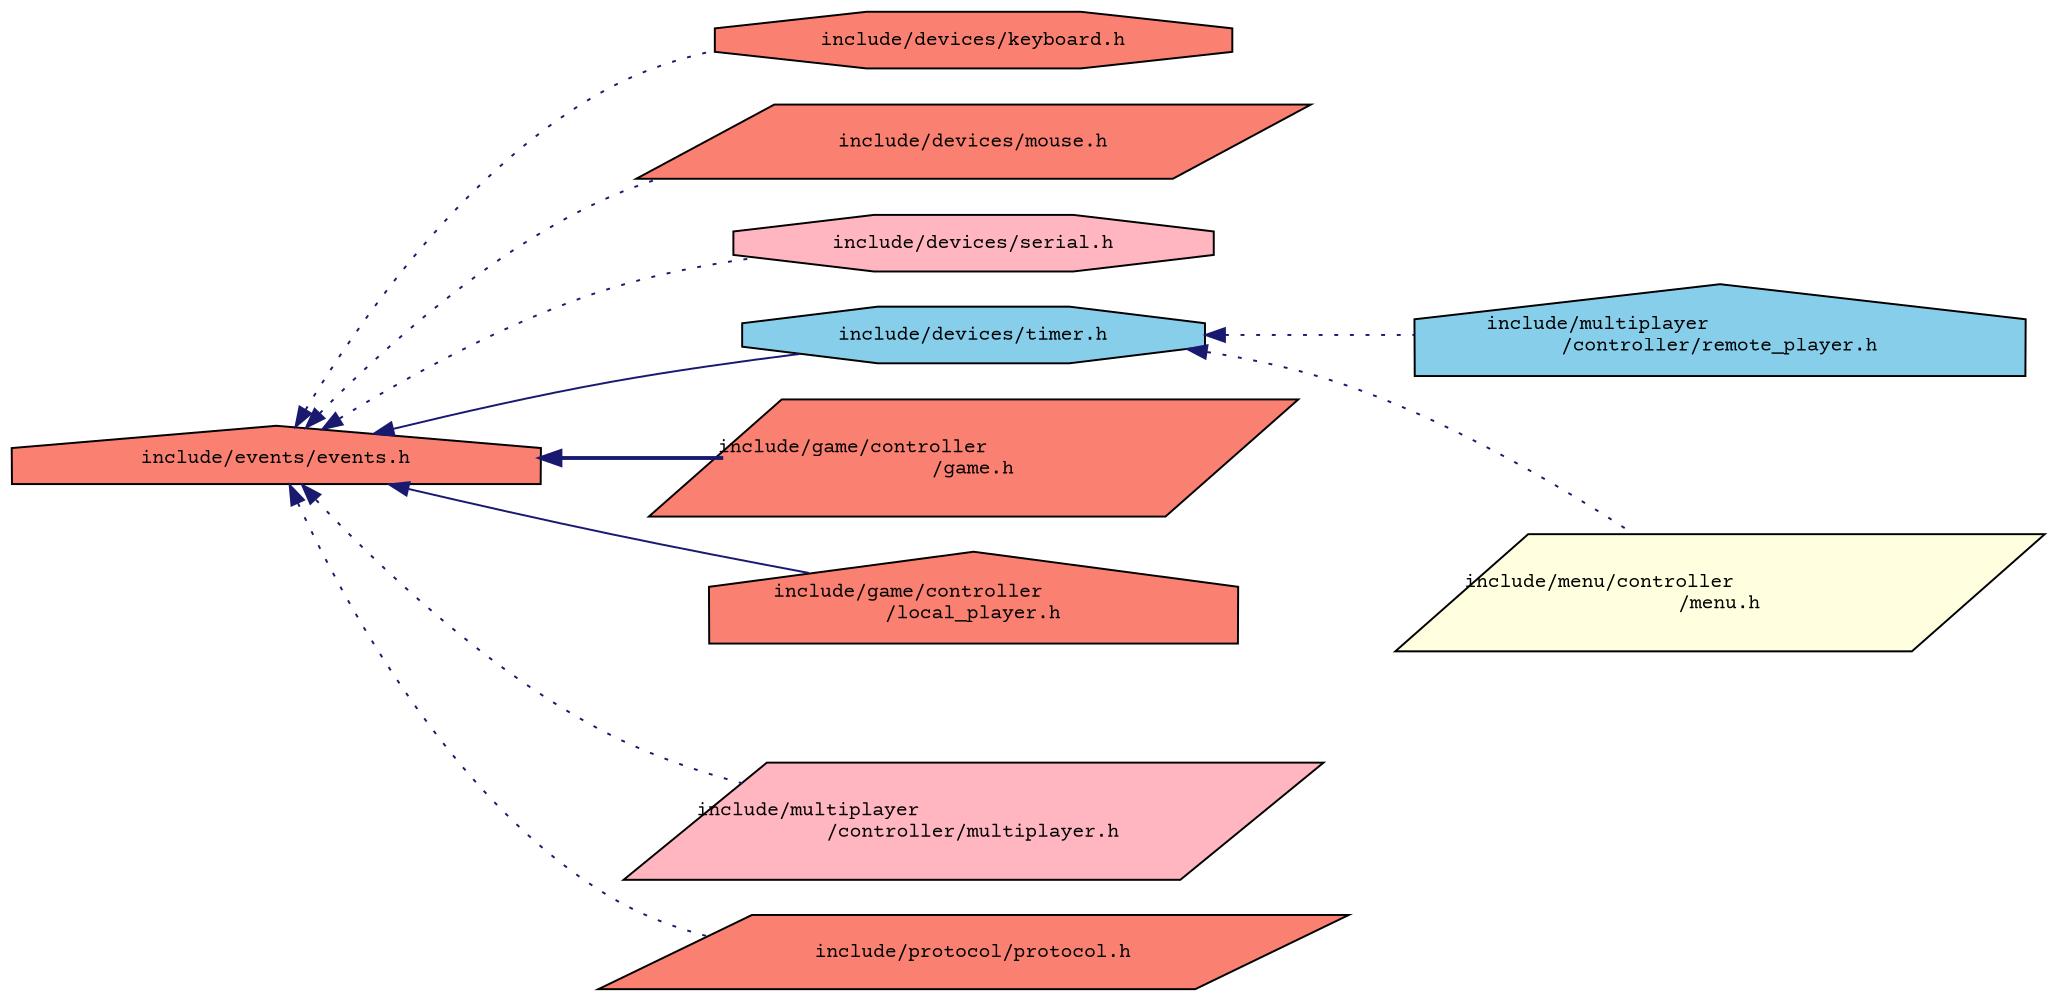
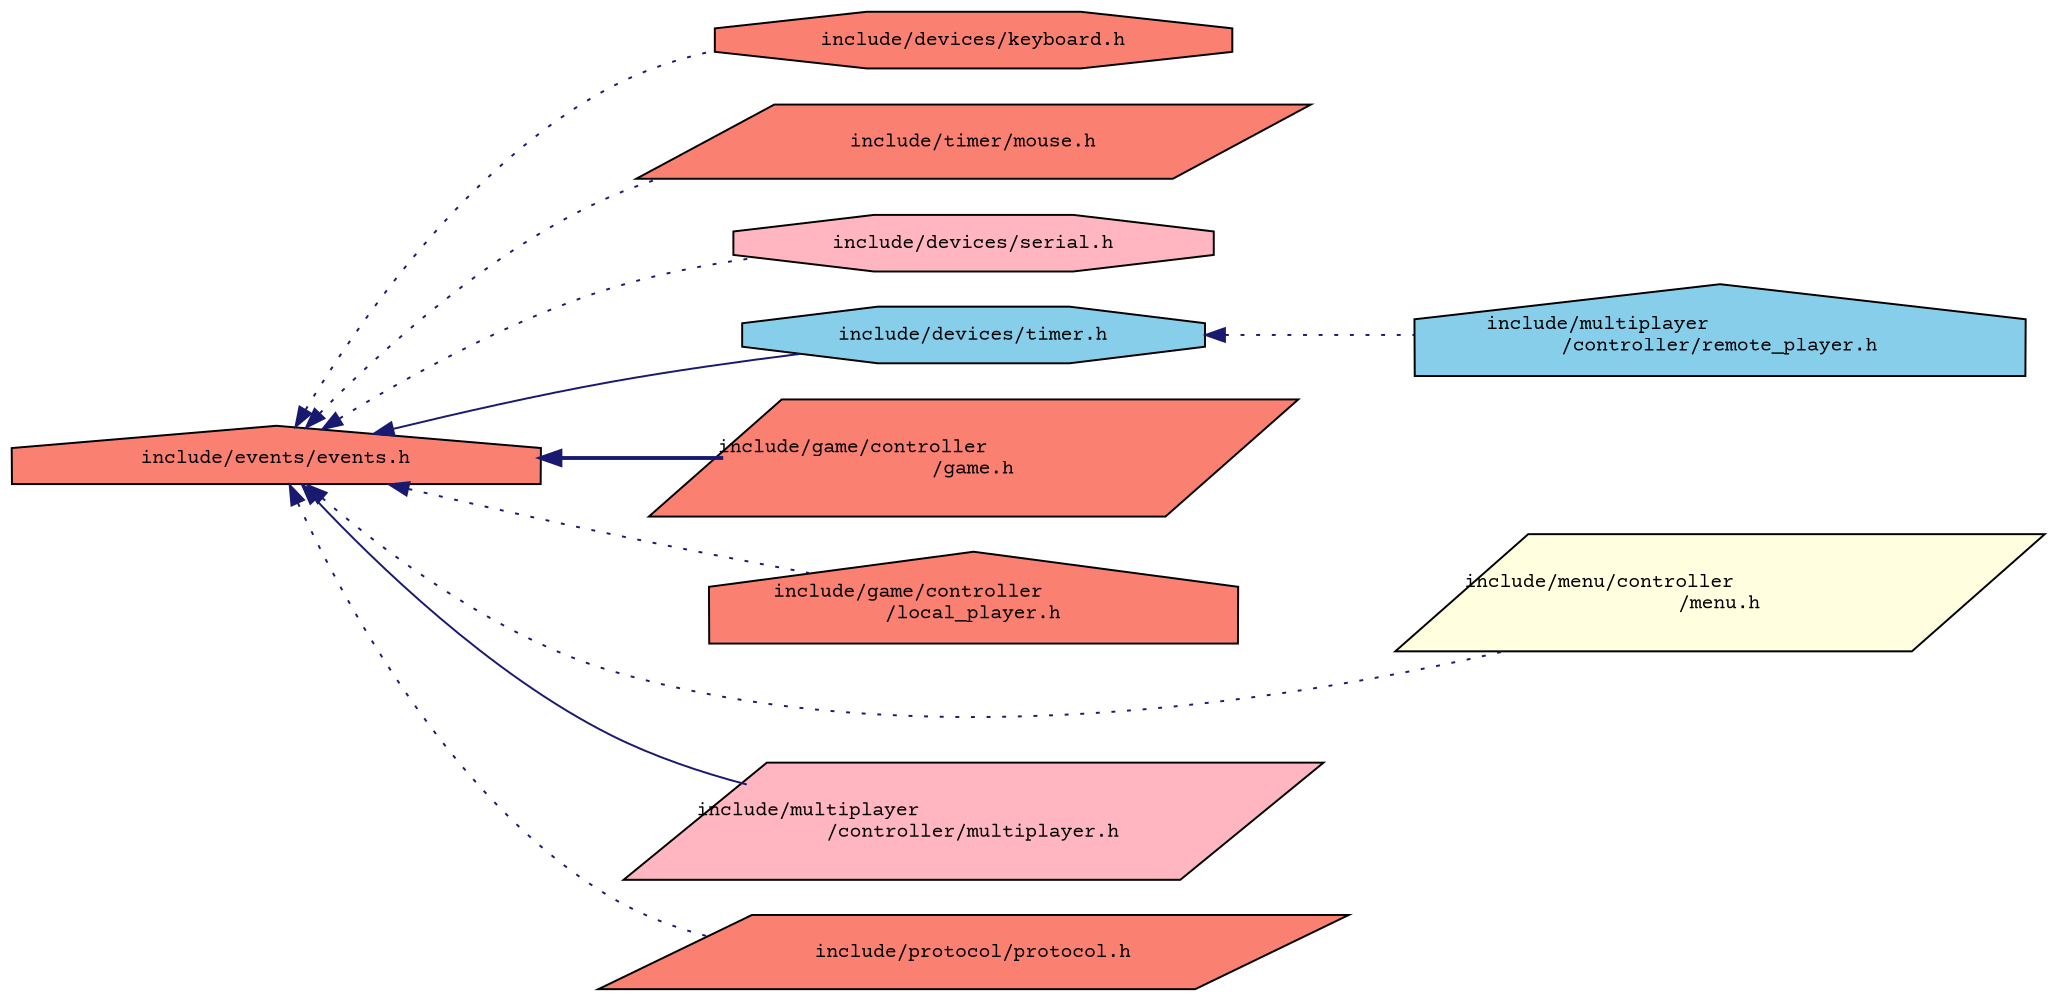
(974, 142) -> (974, 142)
(1430, 419) -> (889, 714)
(608, 534) -> (608, 534)
(511, 674) -> (511, 674)
